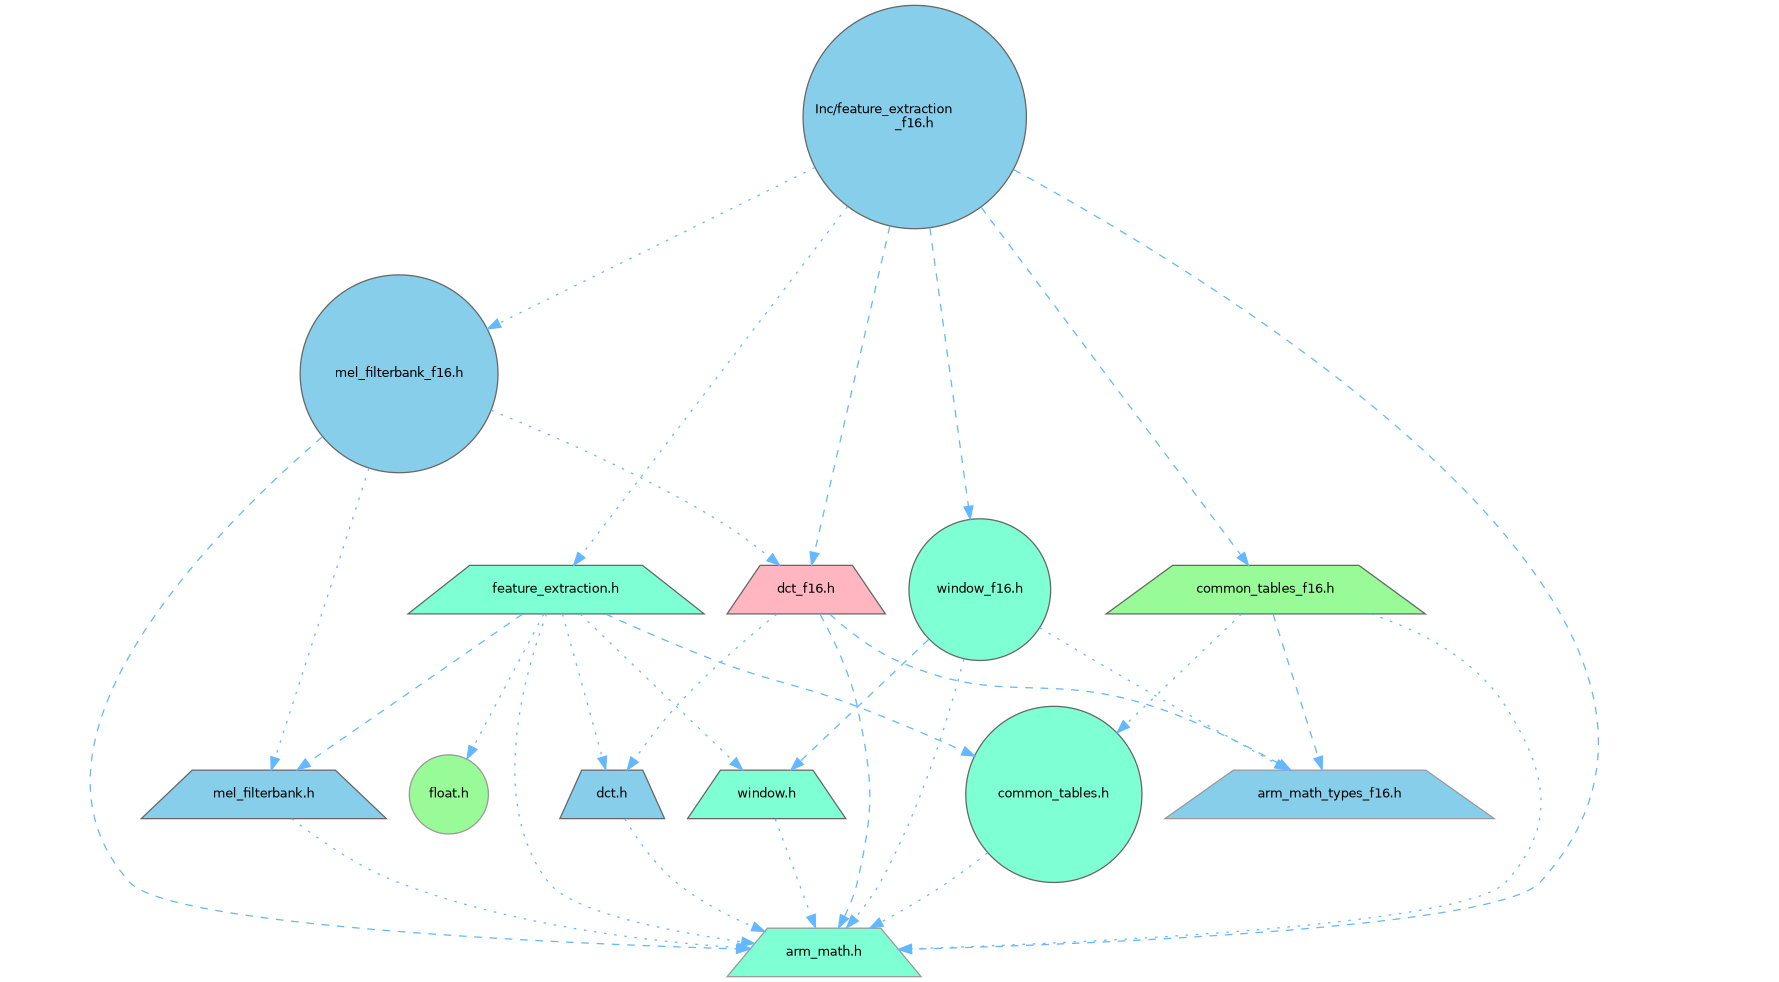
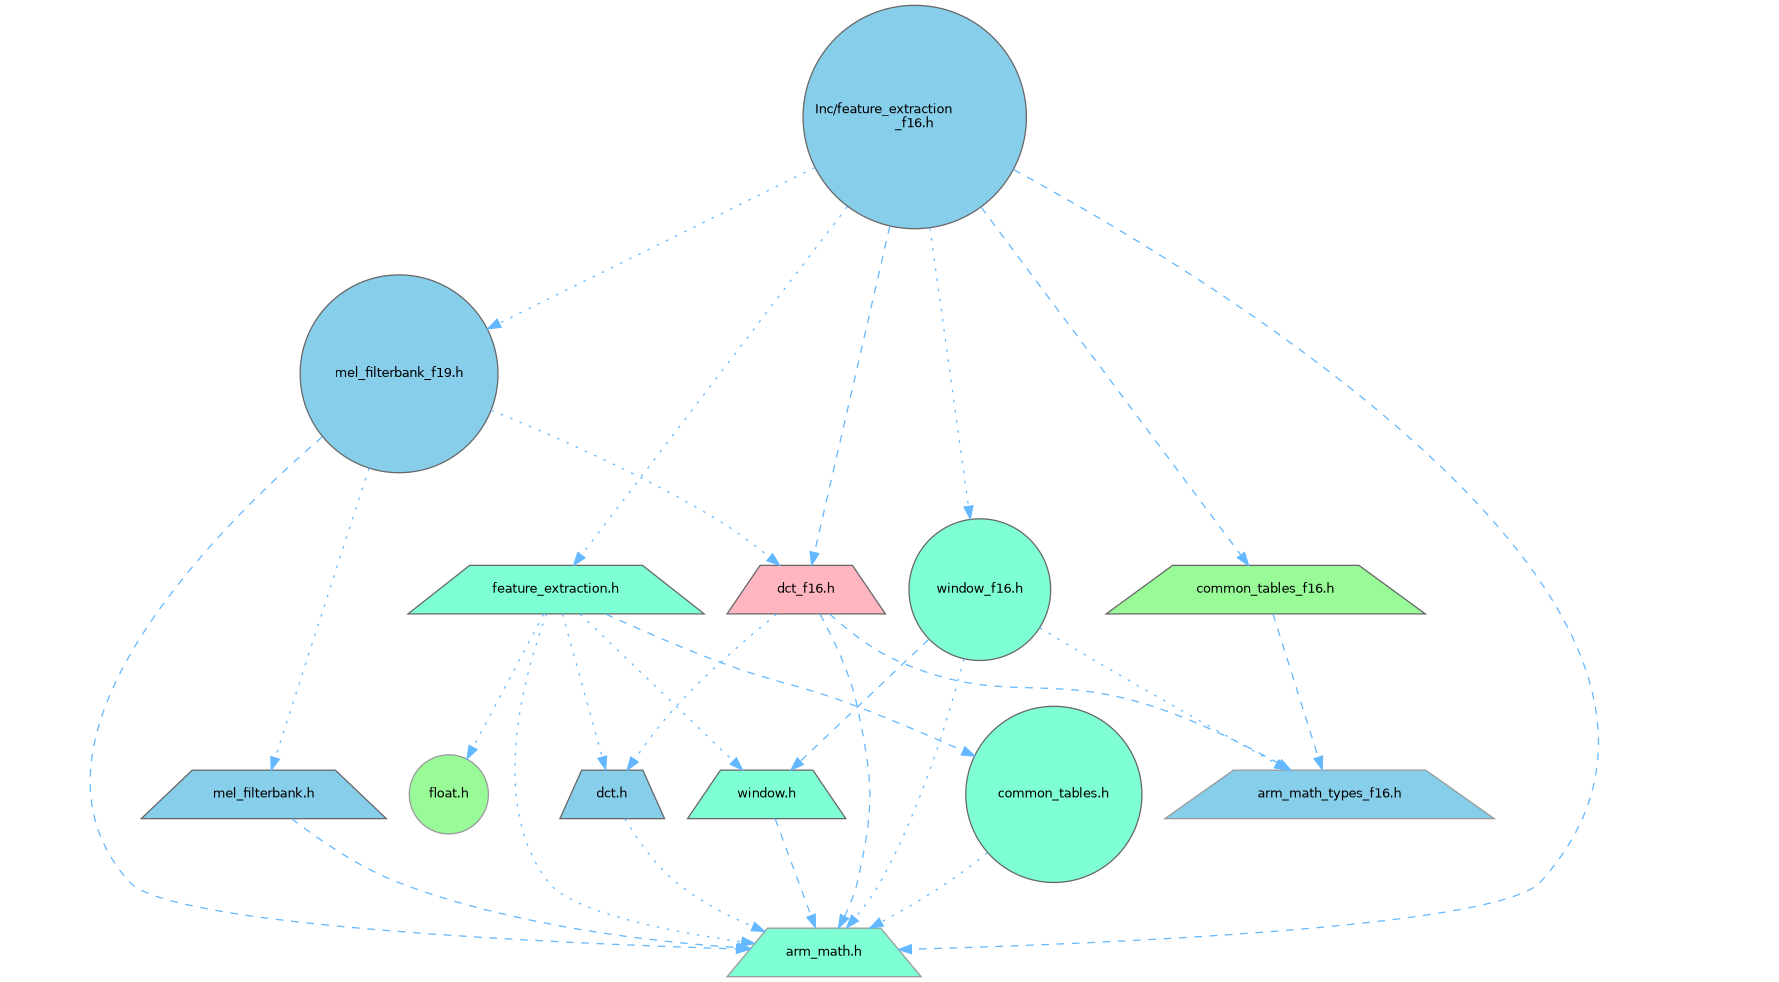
(949, 367) -> (949, 367)
(399, 374) -> (399, 374)
(1184, 669) -> none
(415, 688) -> none
(793, 867) -> (793, 867)
(1461, 901) -> none
(504, 914) -> (504, 914)
